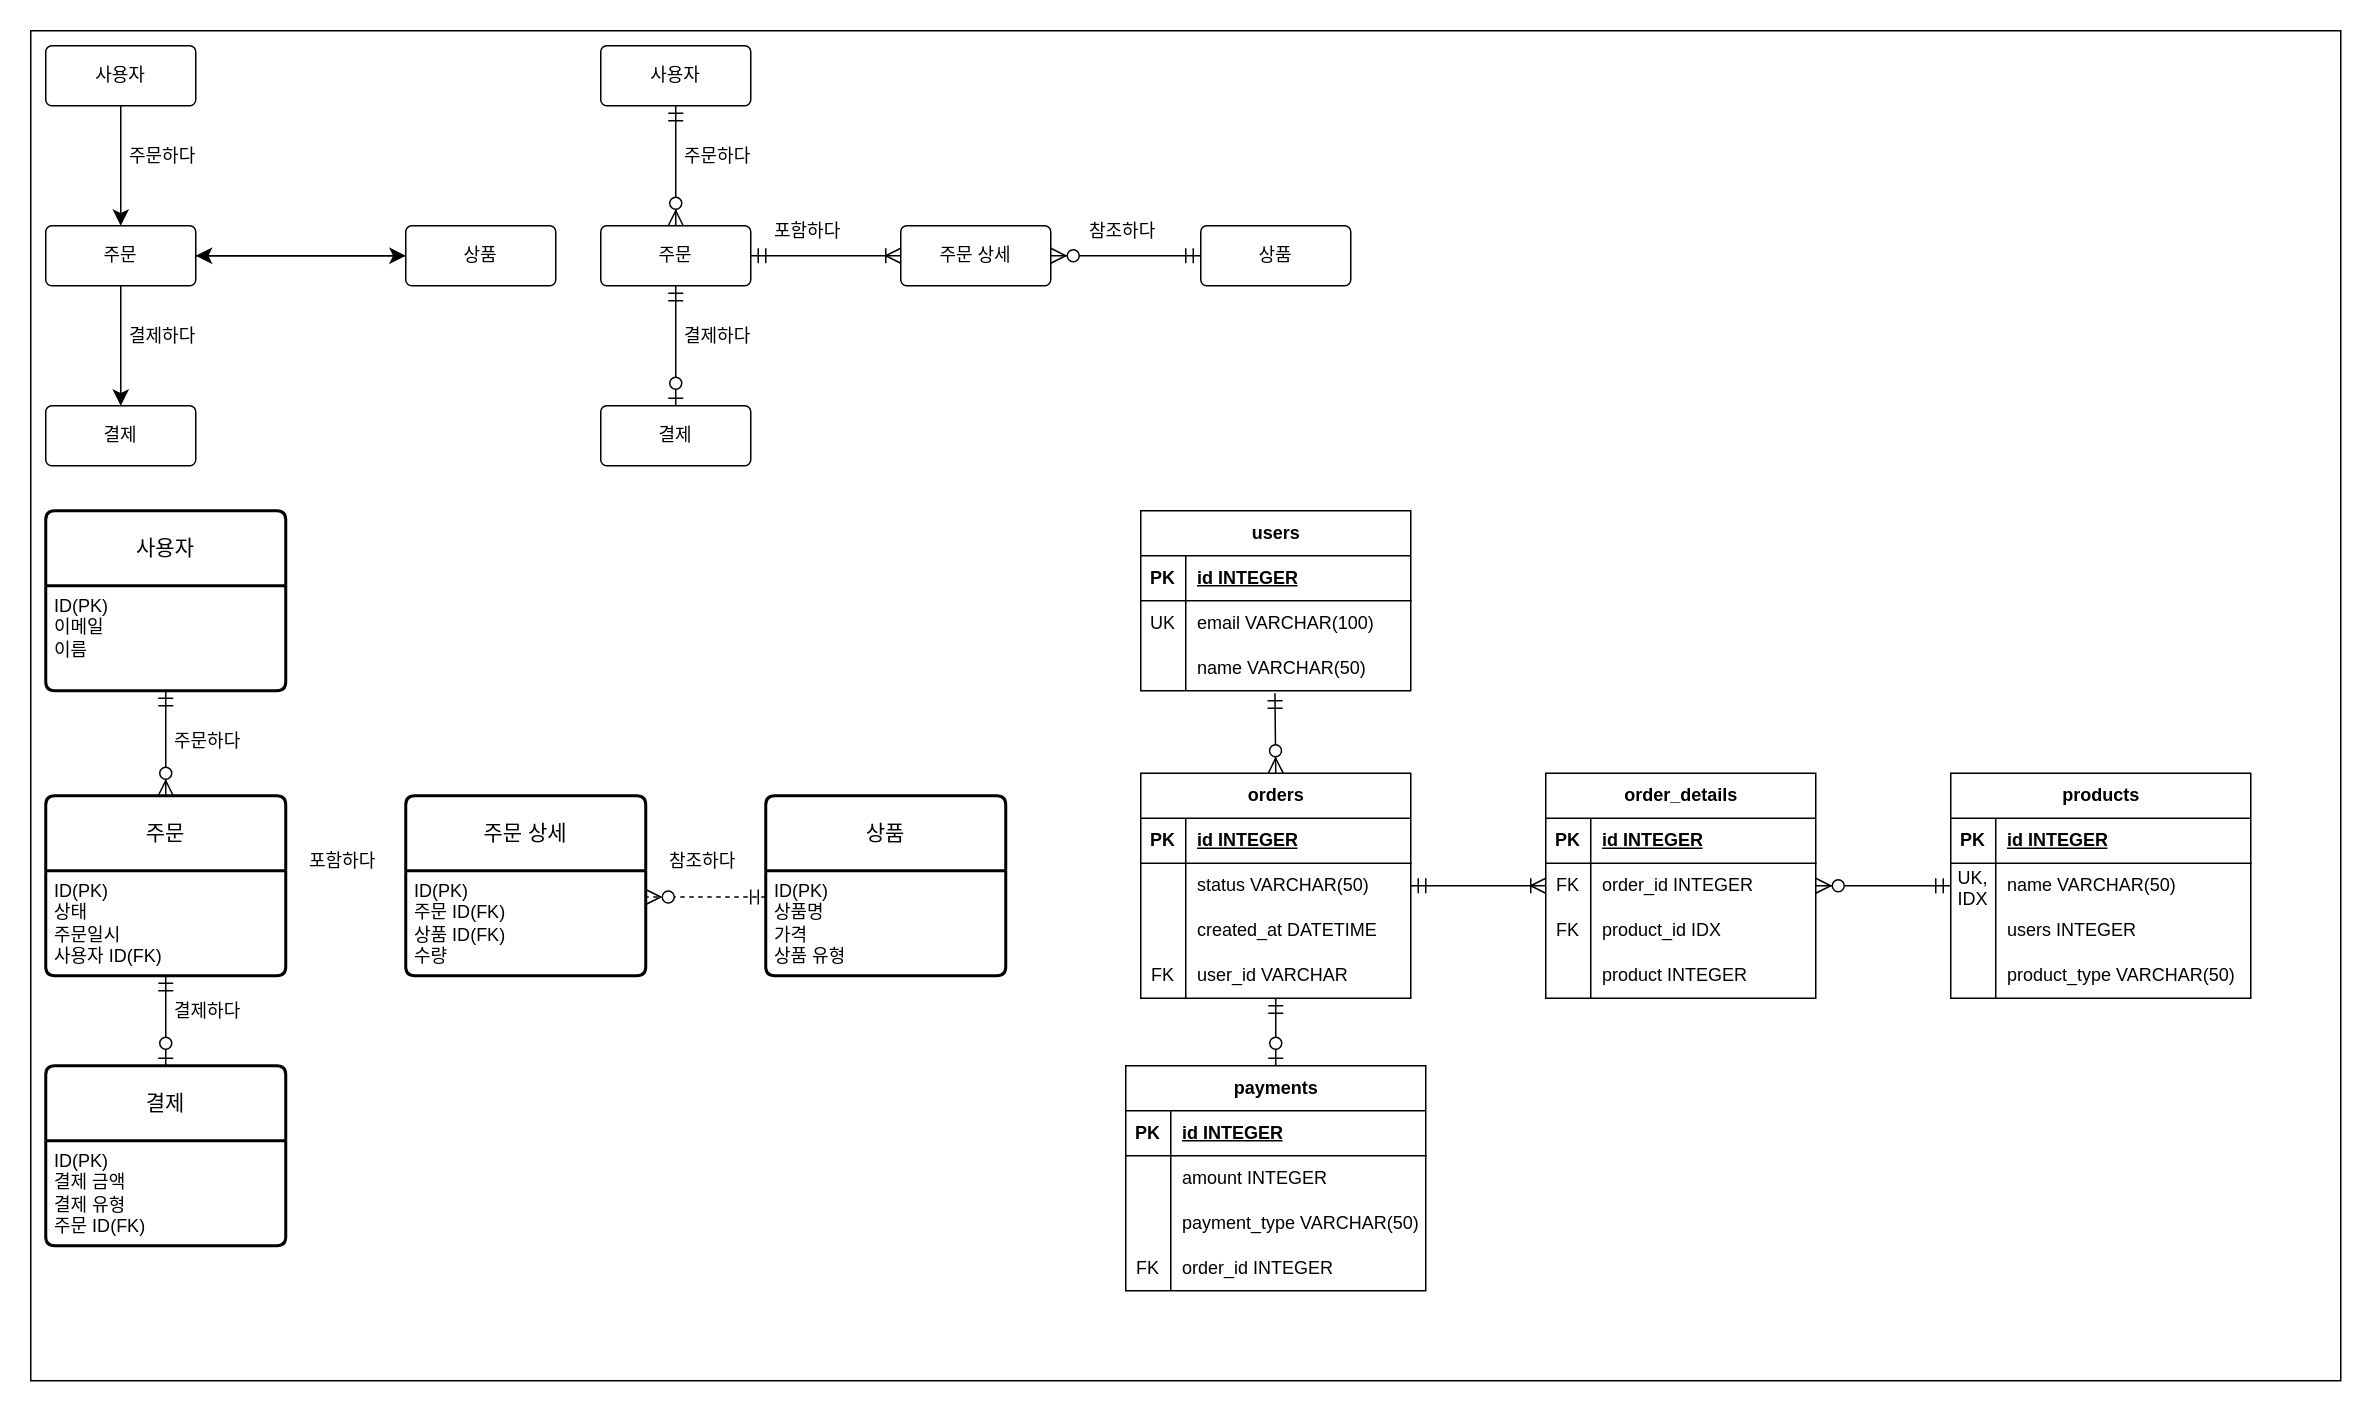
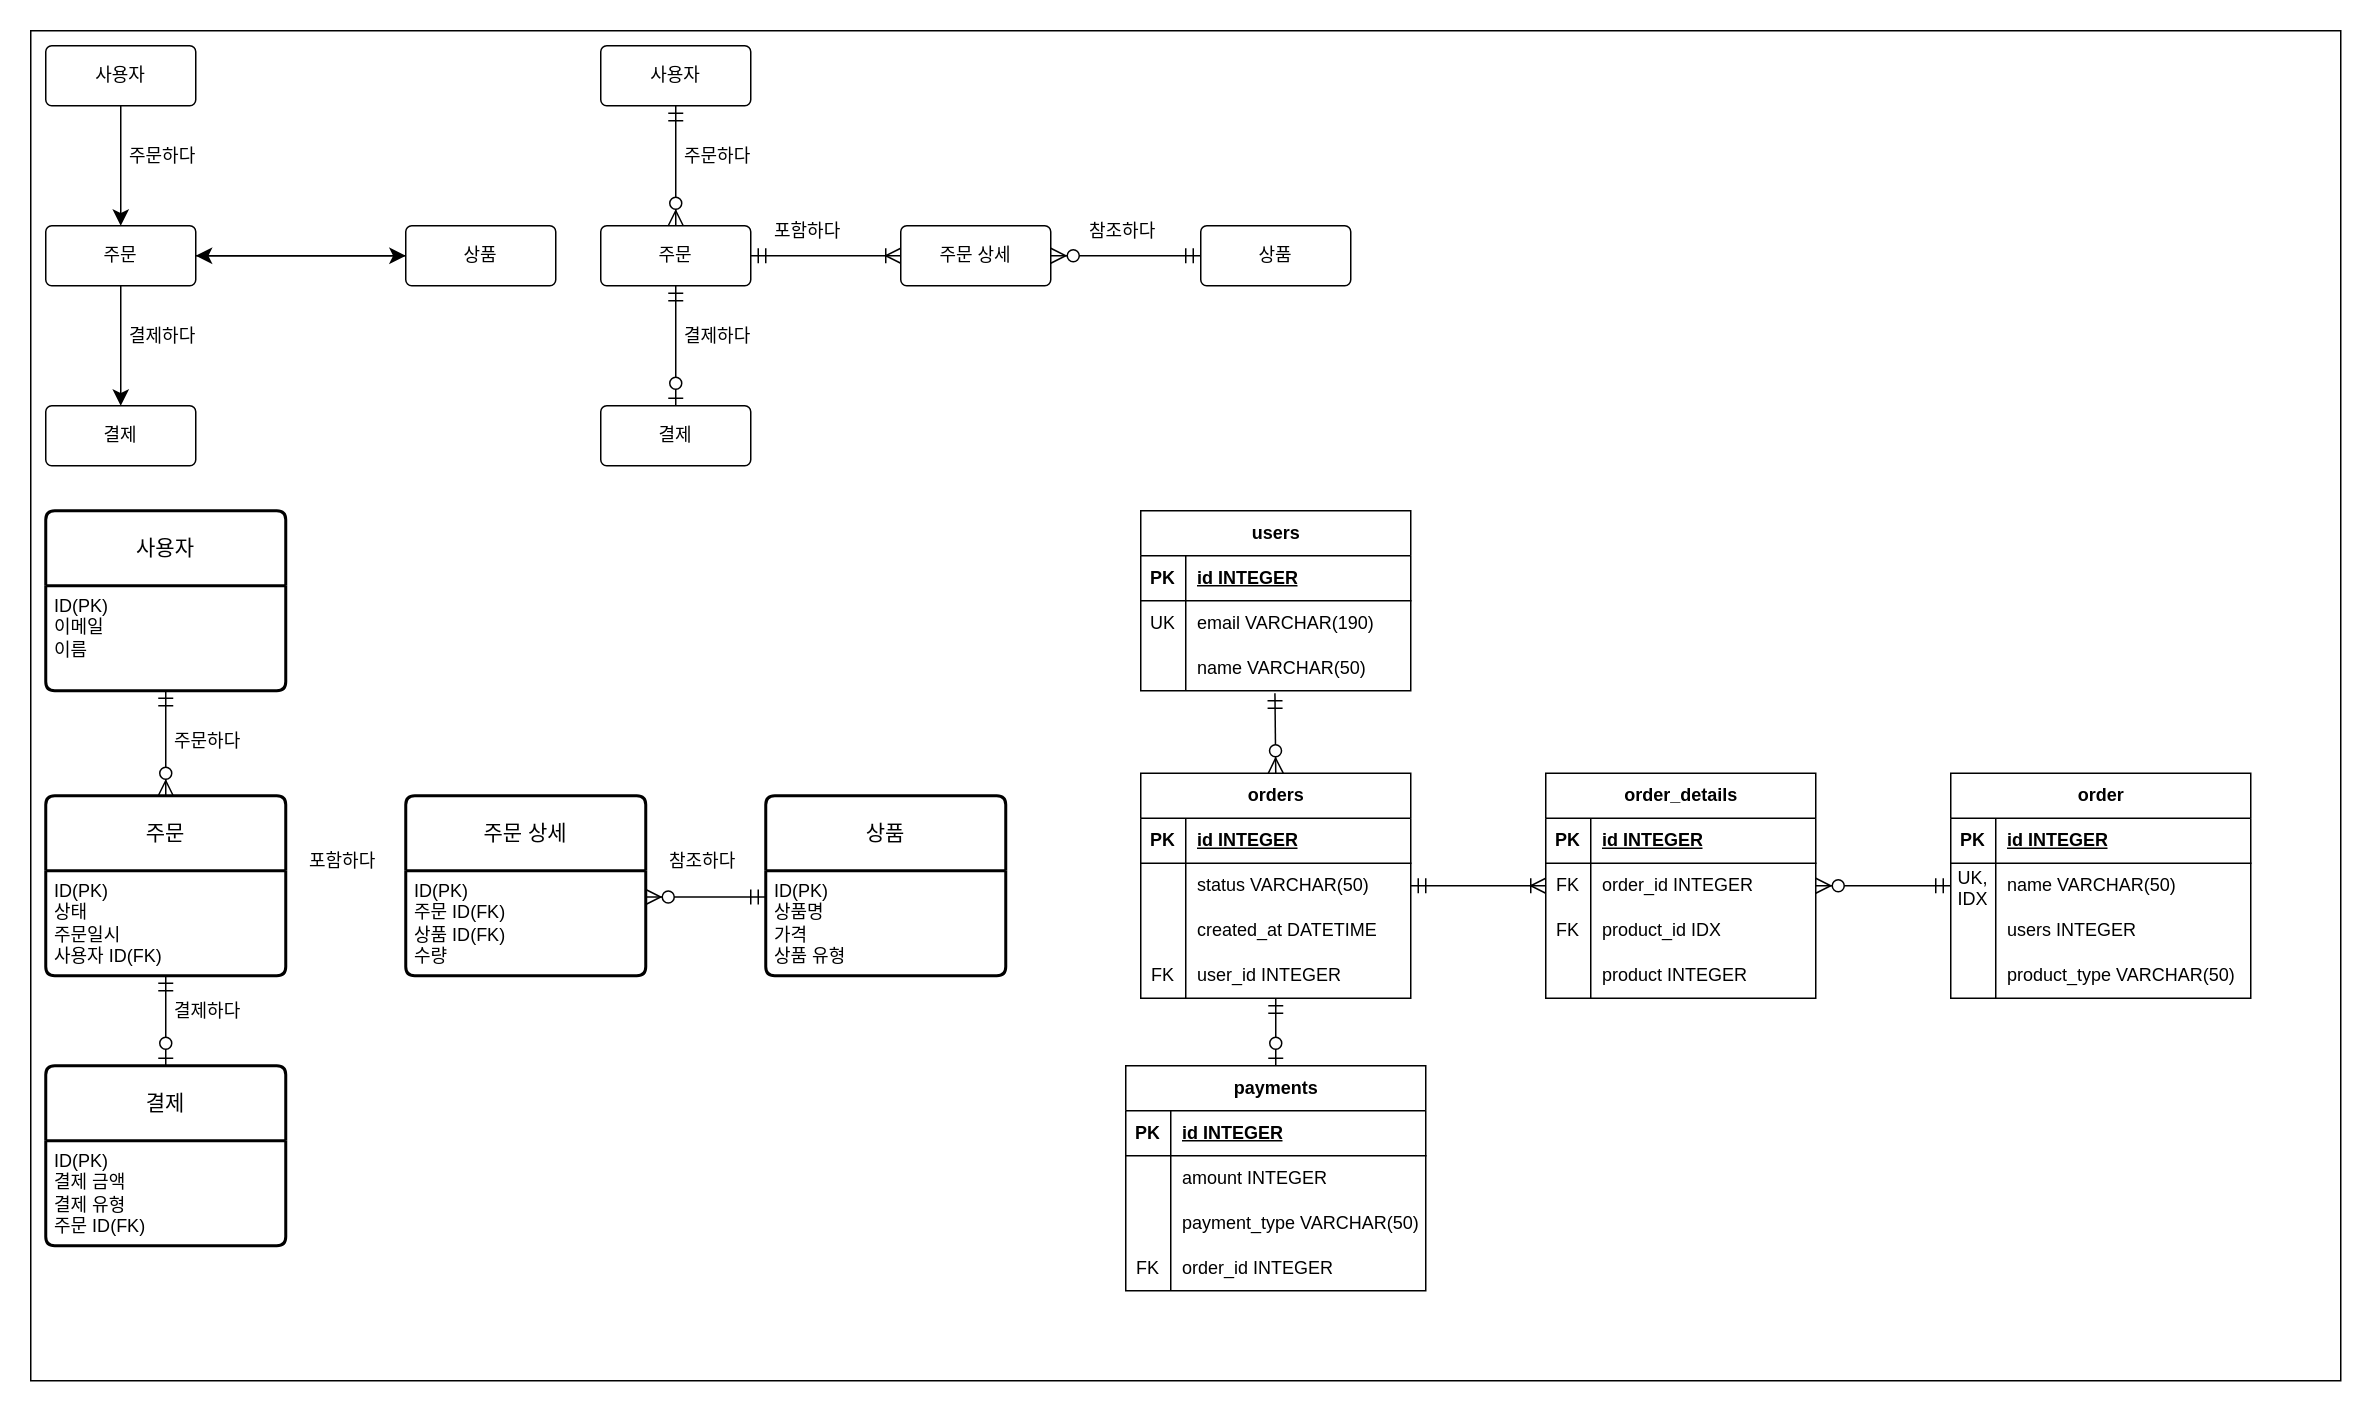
(1281, 623) -> (1281, 623)
(2102, 796) -> (2102, 796)
(719, 897) -> (719, 897)
(1269, 976) -> (1269, 976)
